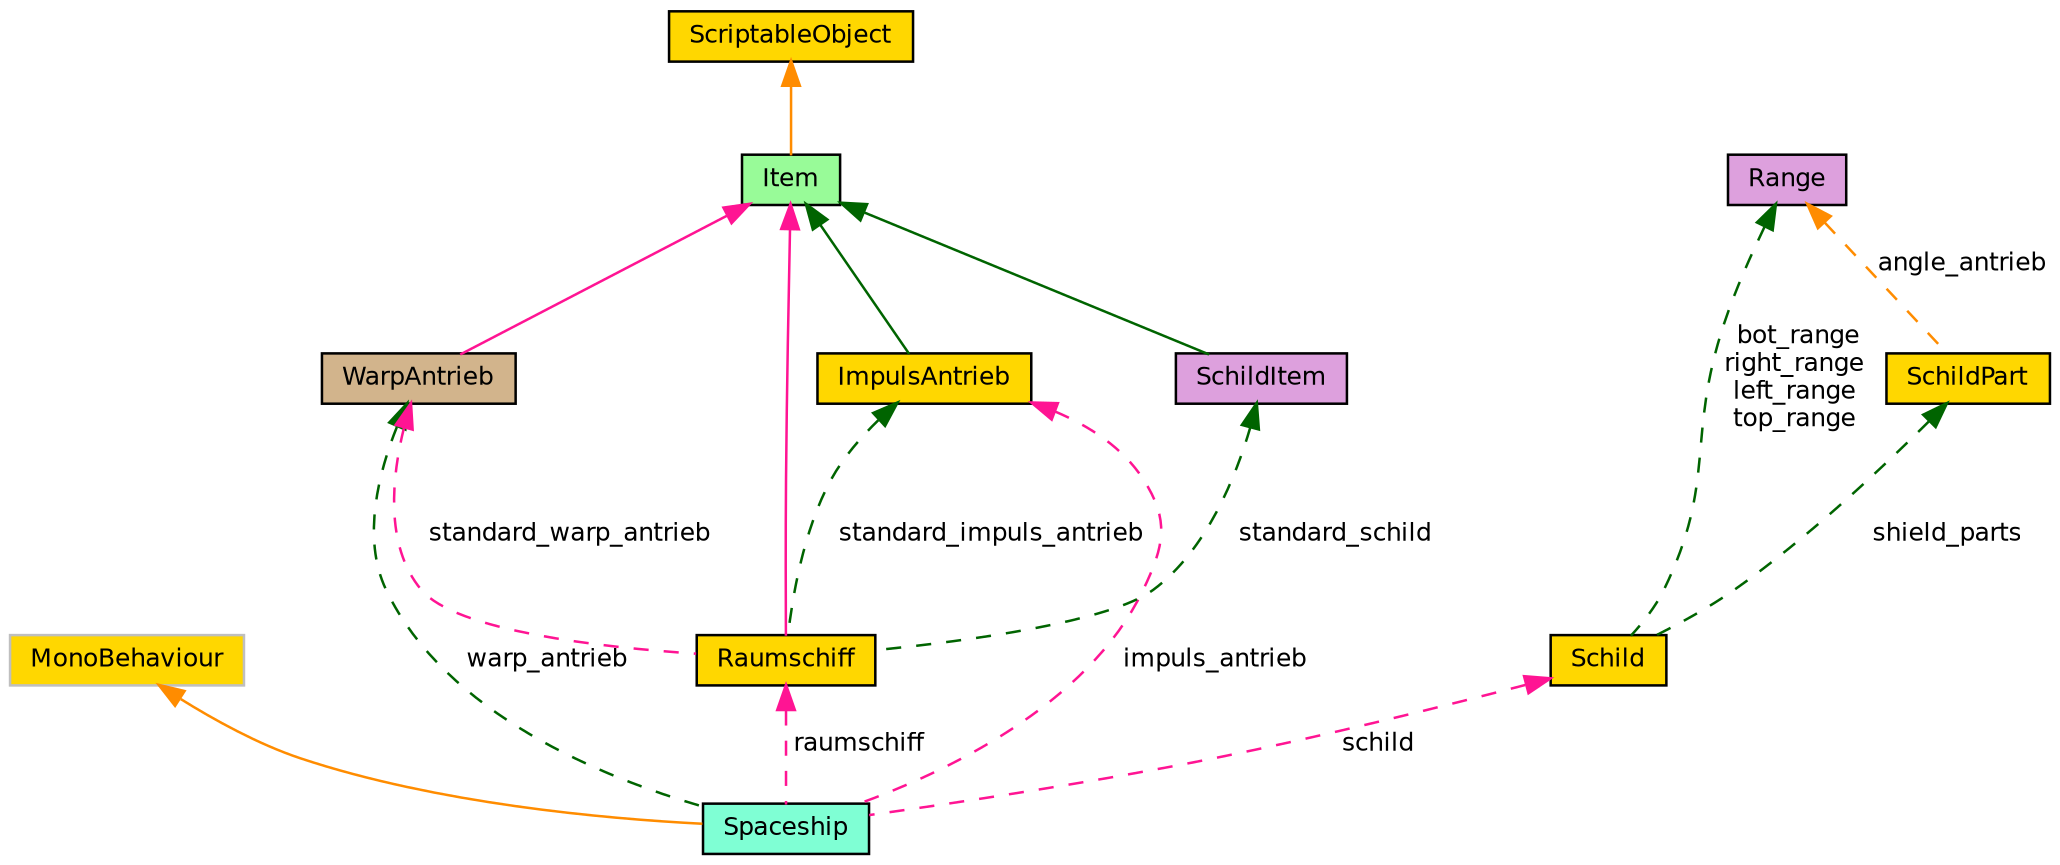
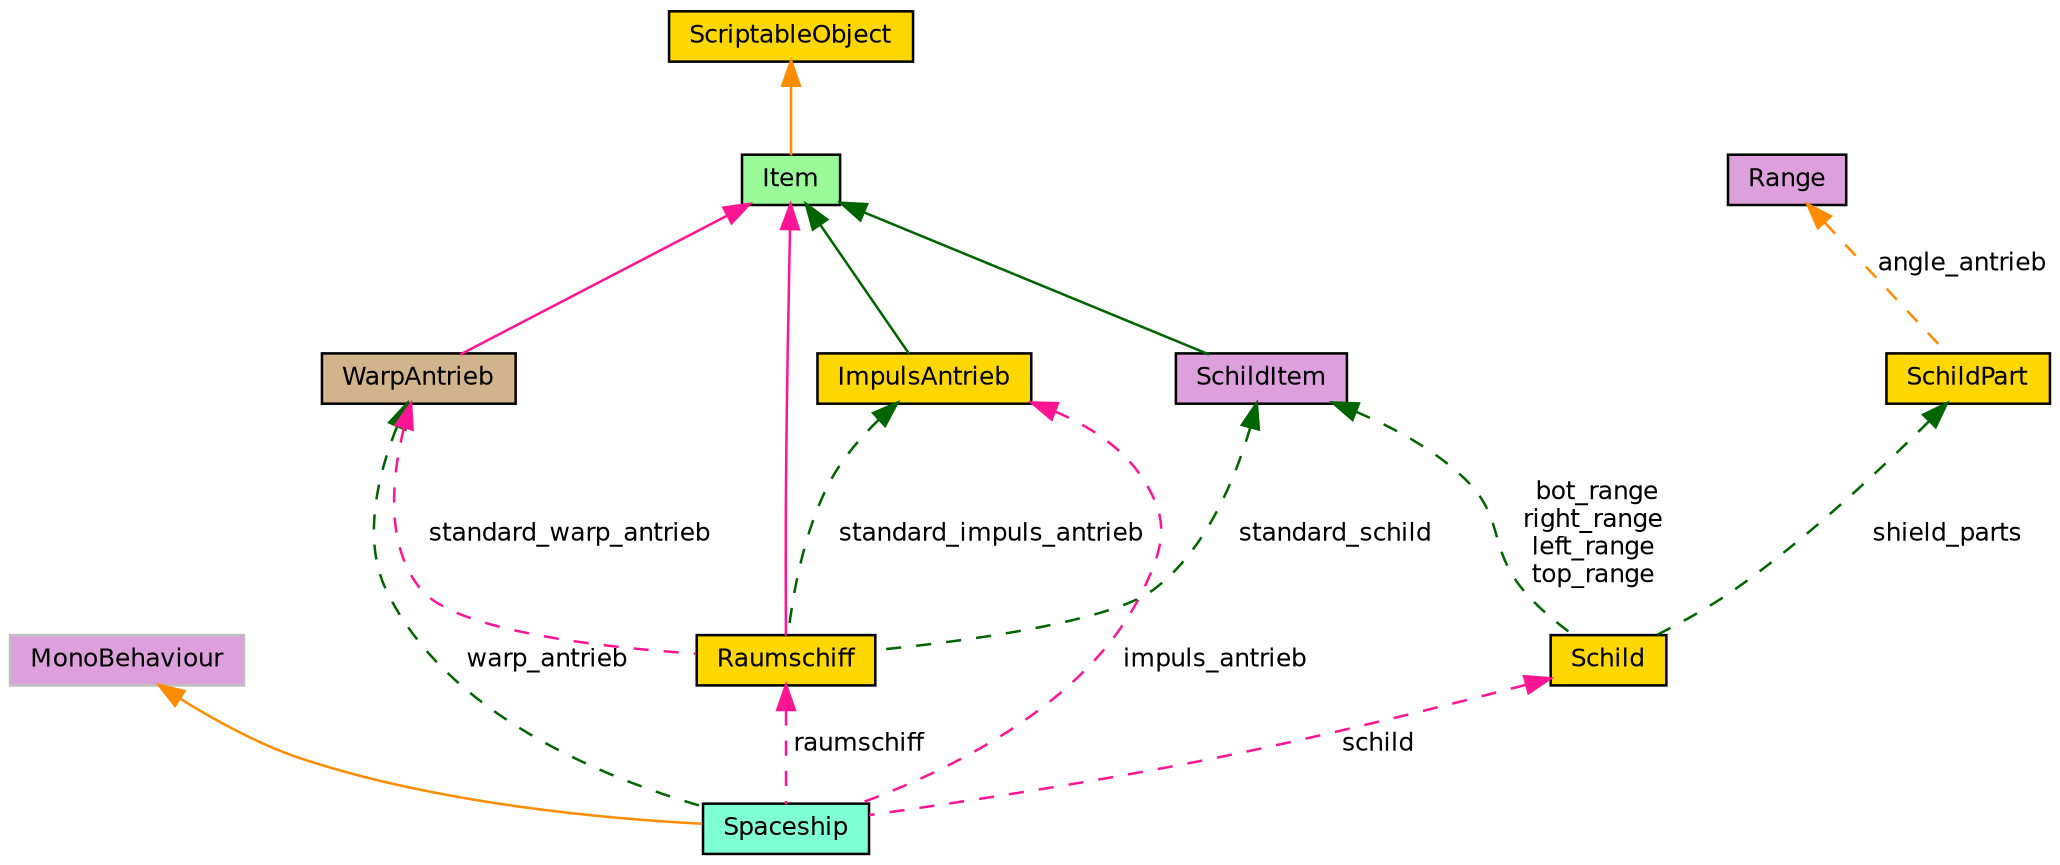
(1702, 434) -> (1485, 506)
(127, 660) -> (127, 660)
